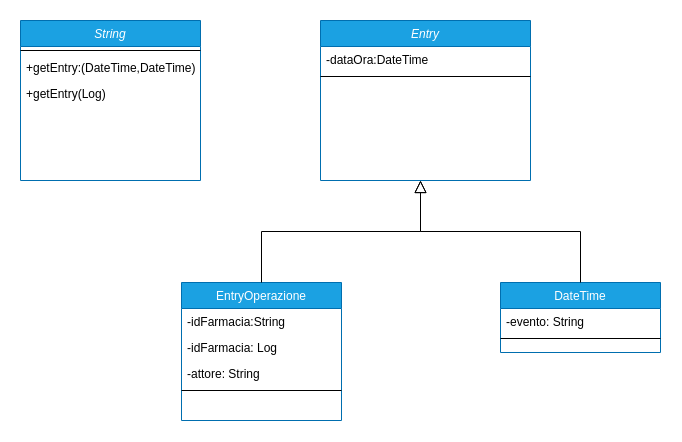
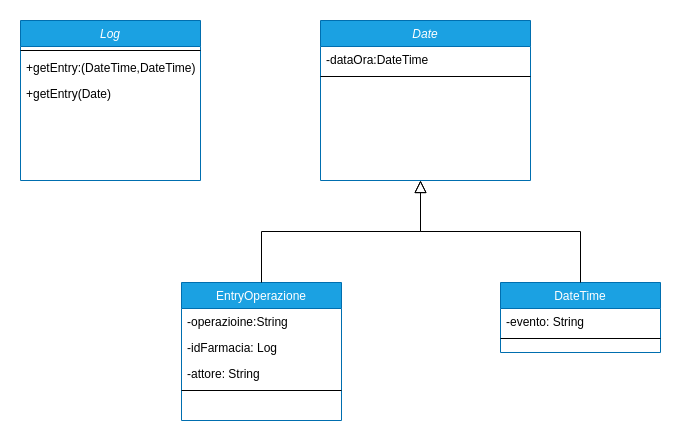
(110, 34) -> (110, 34)
(425, 34) -> (425, 34)
(73, 94) -> (76, 94)
(241, 322) -> (245, 322)
